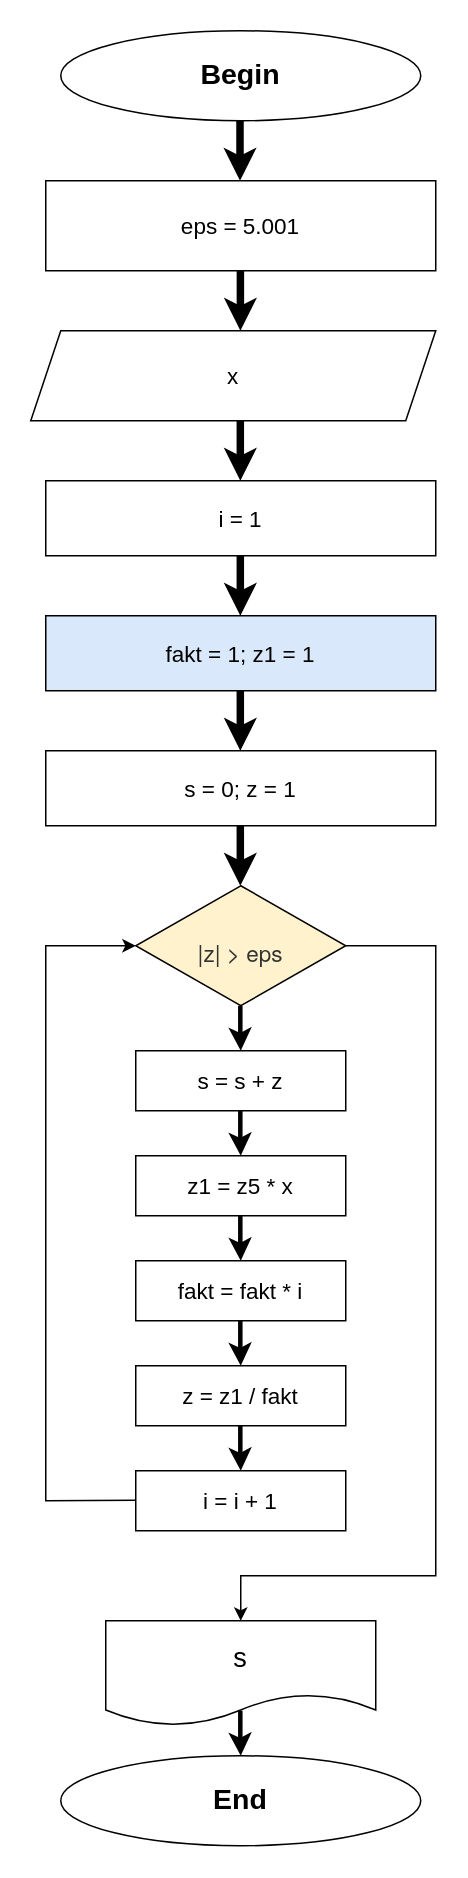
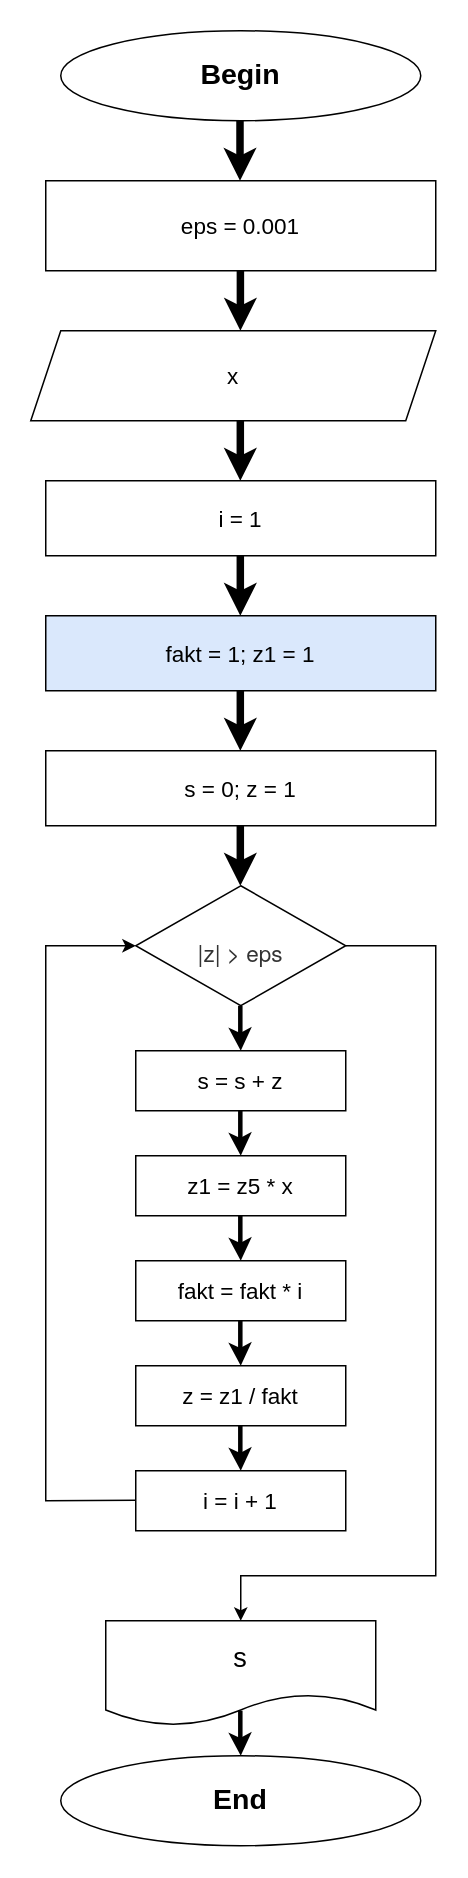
(241, 226) -> (241, 226)
(241, 946) -> (241, 946)
